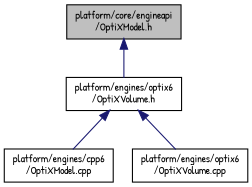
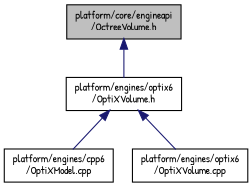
(124, 22) -> (124, 22)
